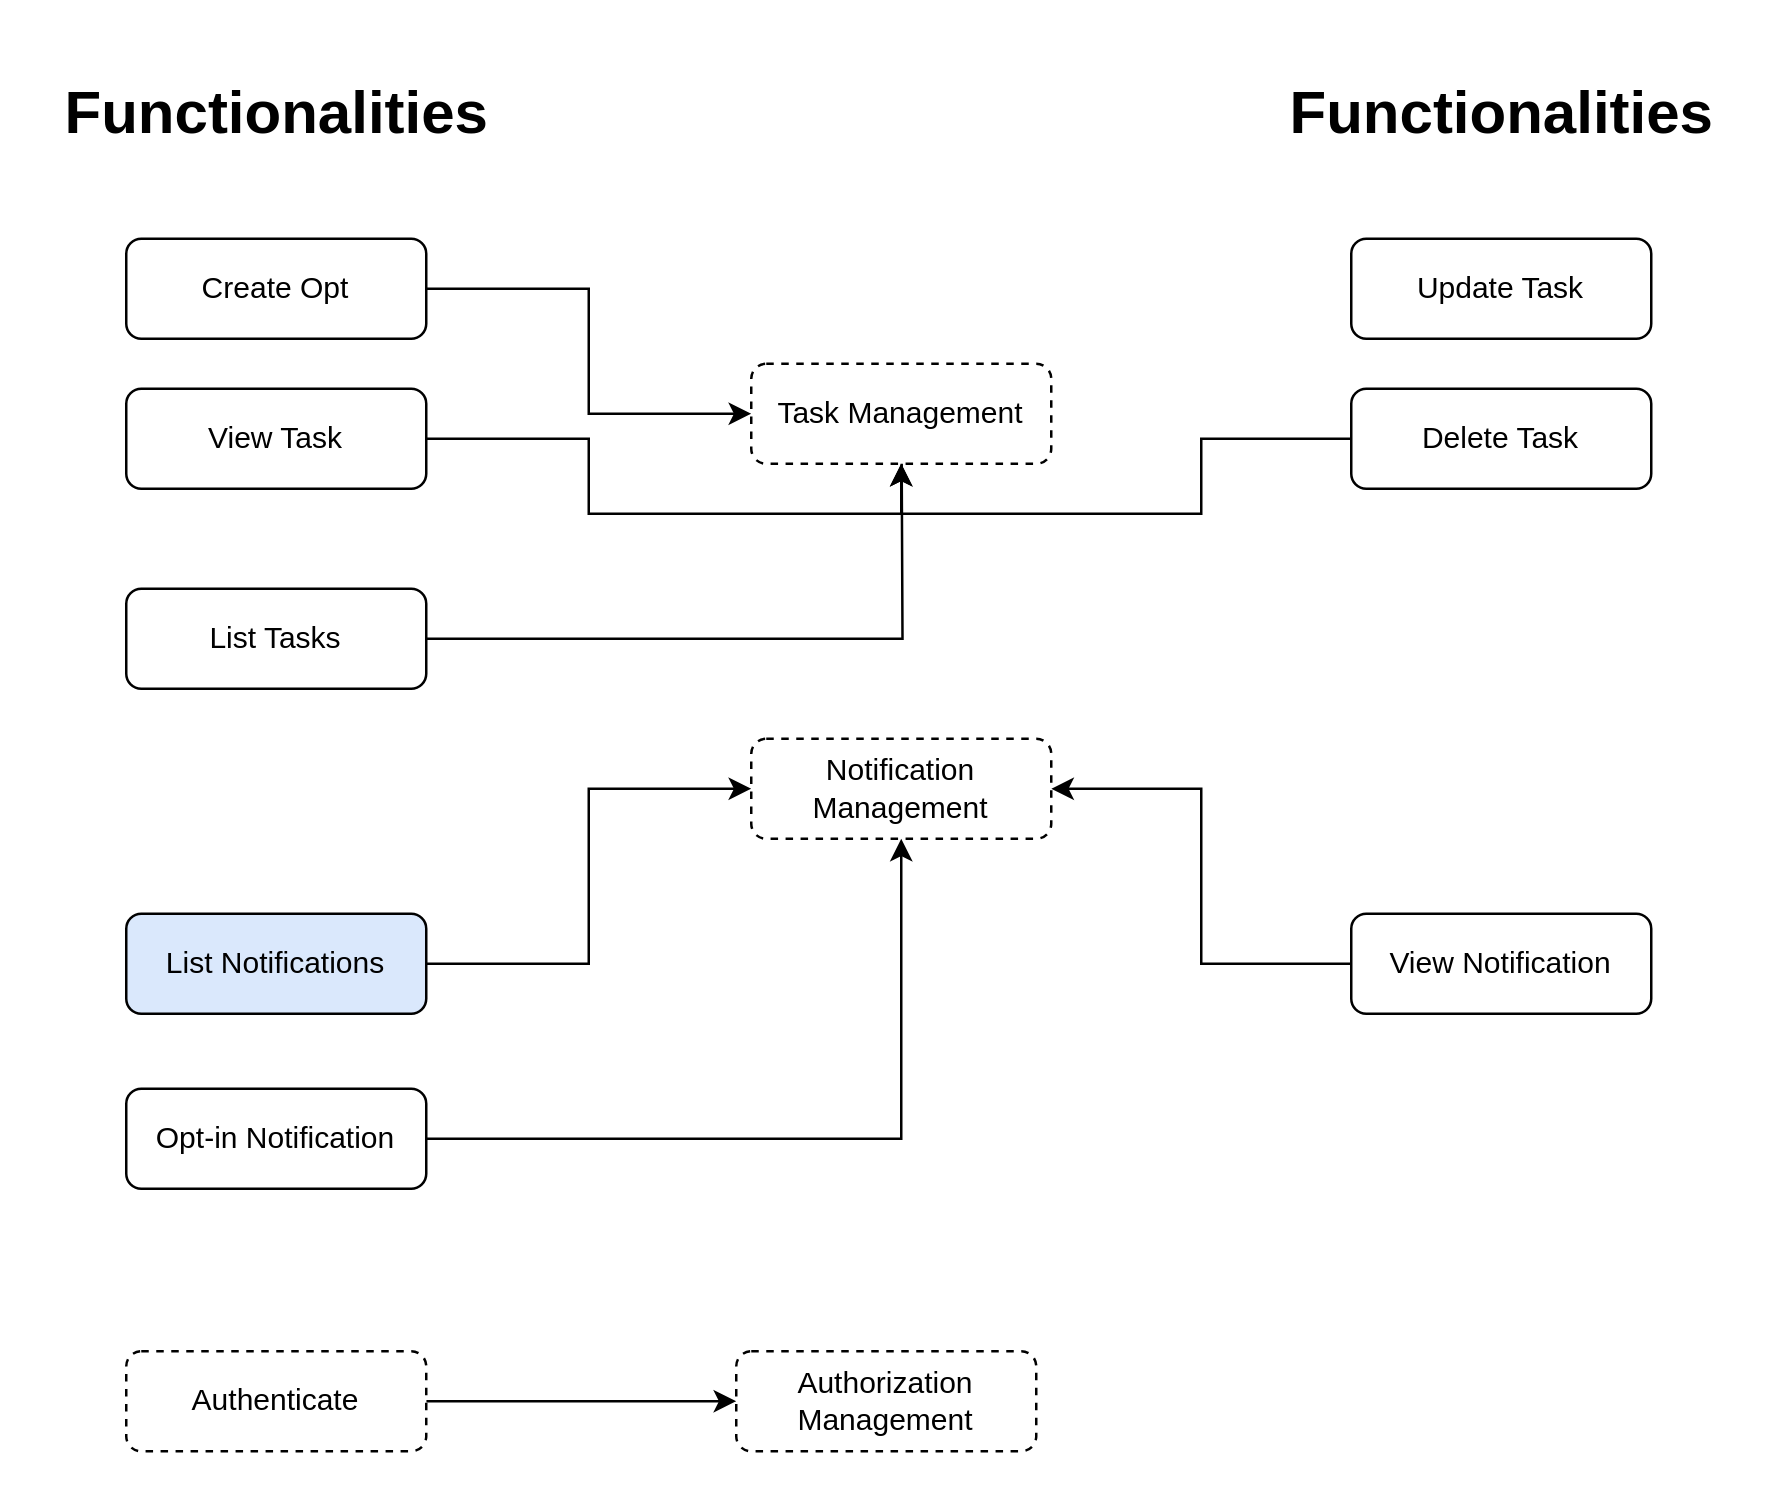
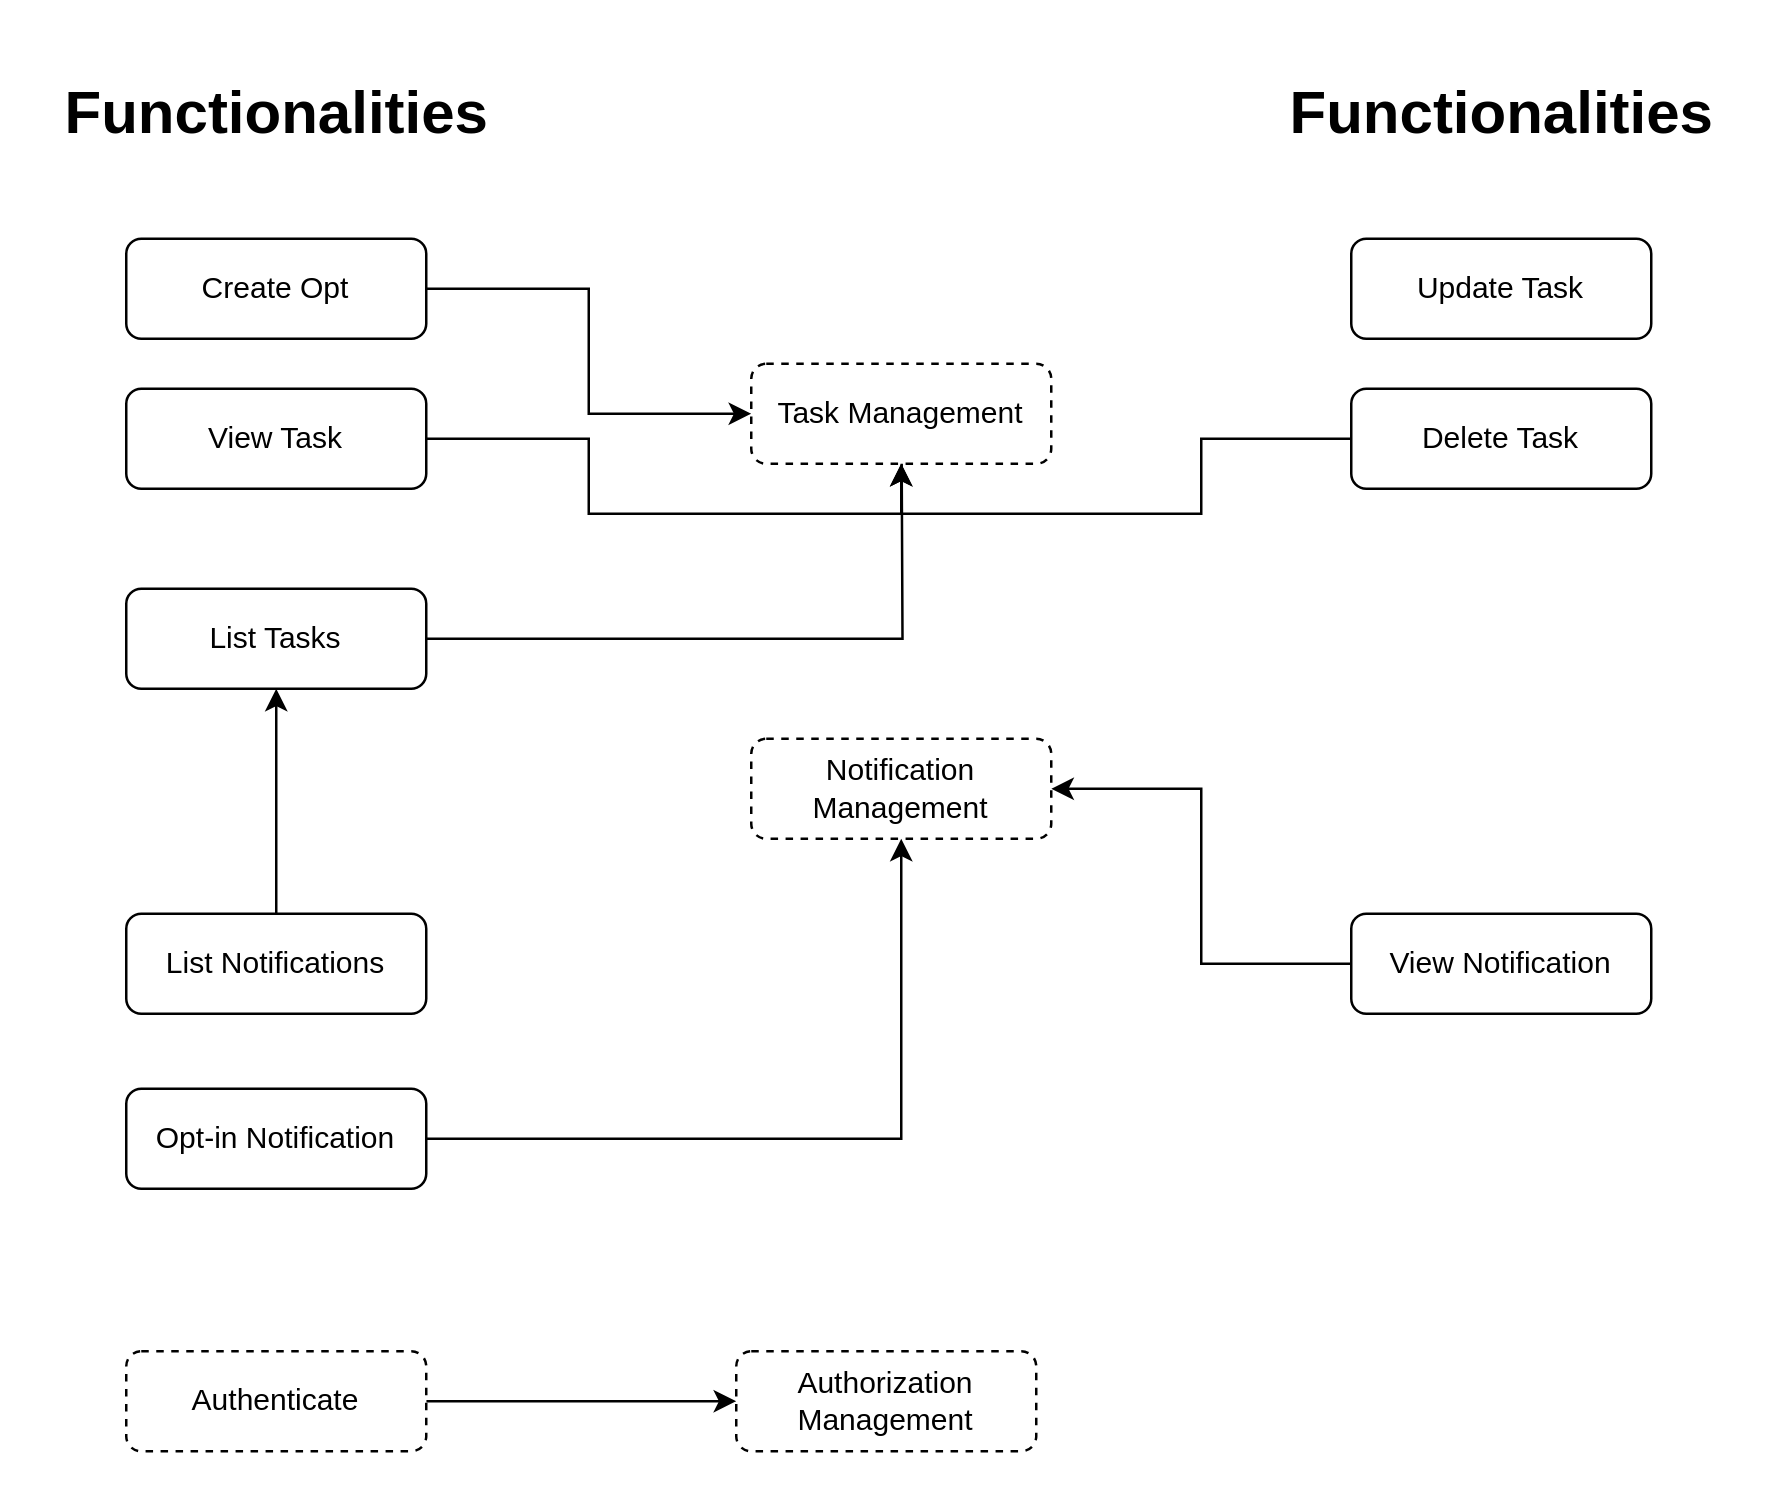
(589, 885) -> (276, 809)
(276, 964) -> (276, 964)
